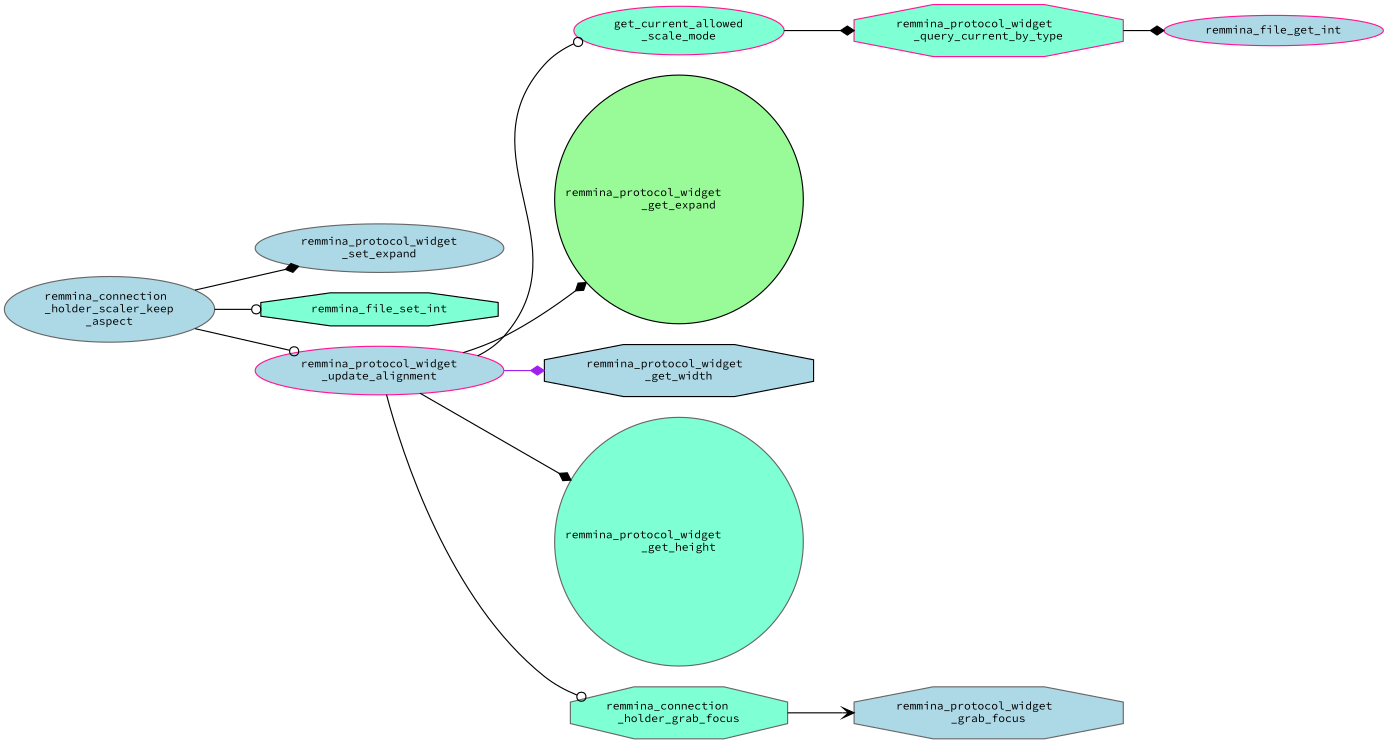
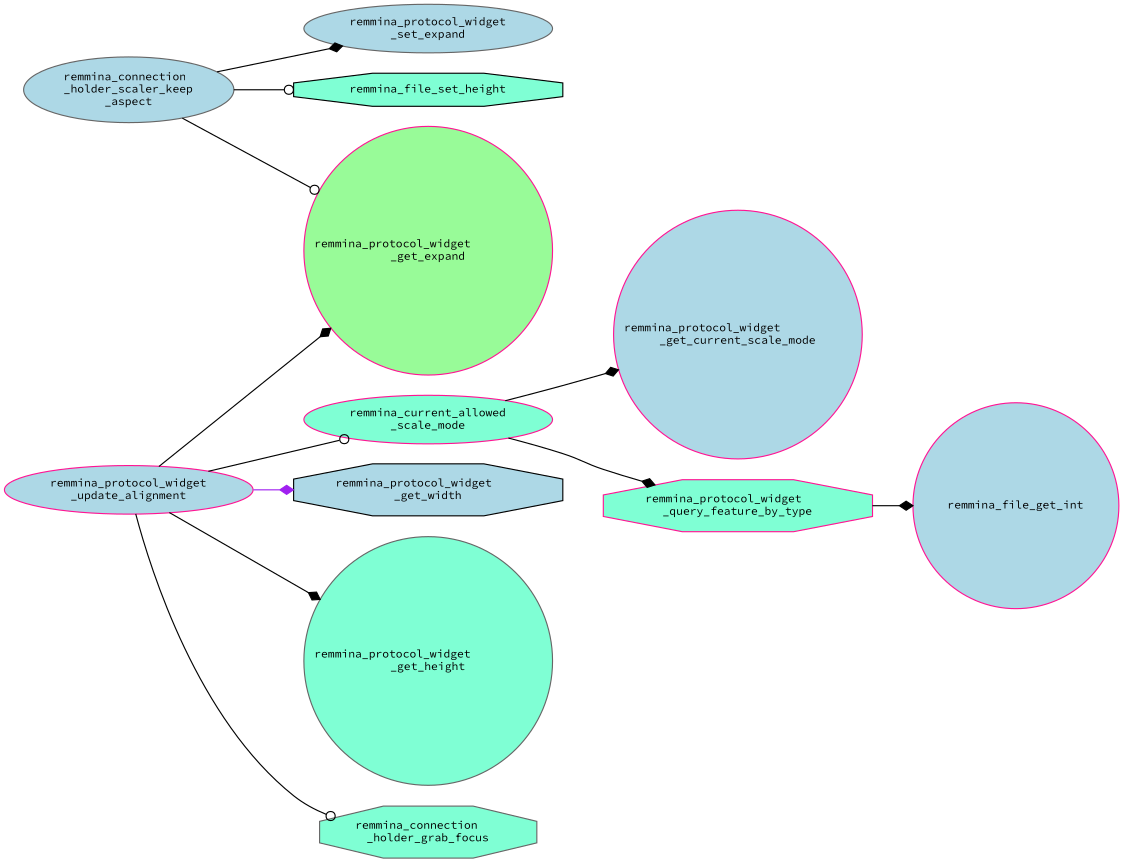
(679, 31) -> (428, 420)
(989, 31) -> (738, 506)
(1274, 31) -> (1016, 506)
(679, 199) -> (428, 251)
(380, 309) -> (428, 90)
none -> (738, 335)
(242, 339) -> (246, 153)
(989, 713) -> none
